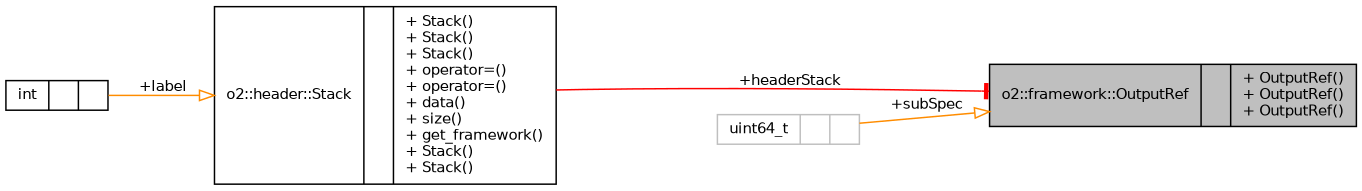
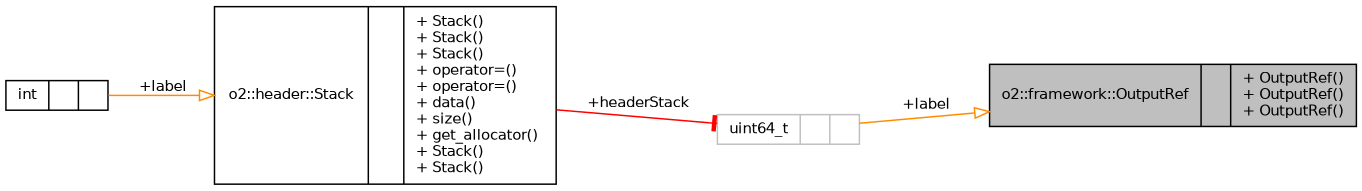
(769, 89) -> (633, 116)
(924, 105) -> (924, 105)
(475, 135) -> (477, 135)
